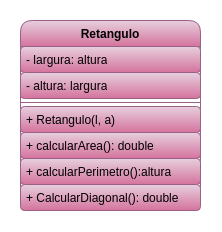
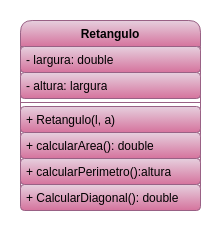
(76, 61) -> (76, 61)
